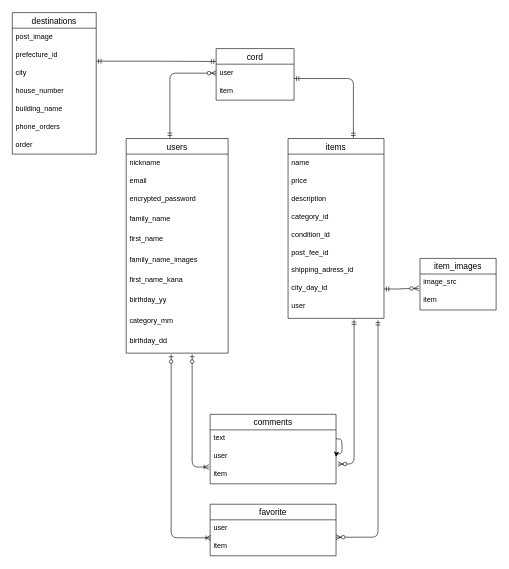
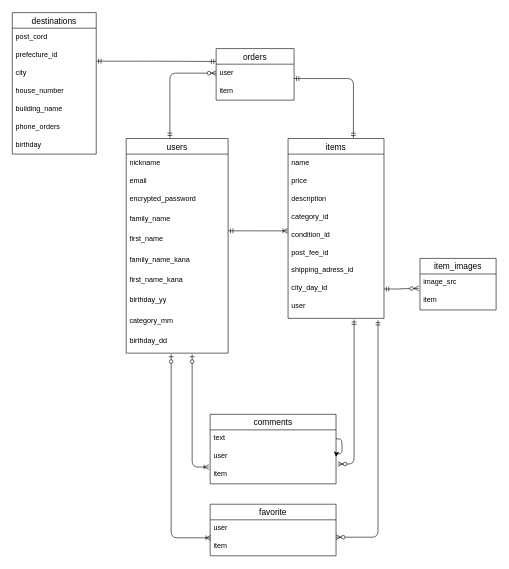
(35, 36) -> (34, 36)
(255, 57) -> (255, 57)
(26, 144) -> (31, 144)
none -> (283, 231)
(163, 259) -> (160, 259)
